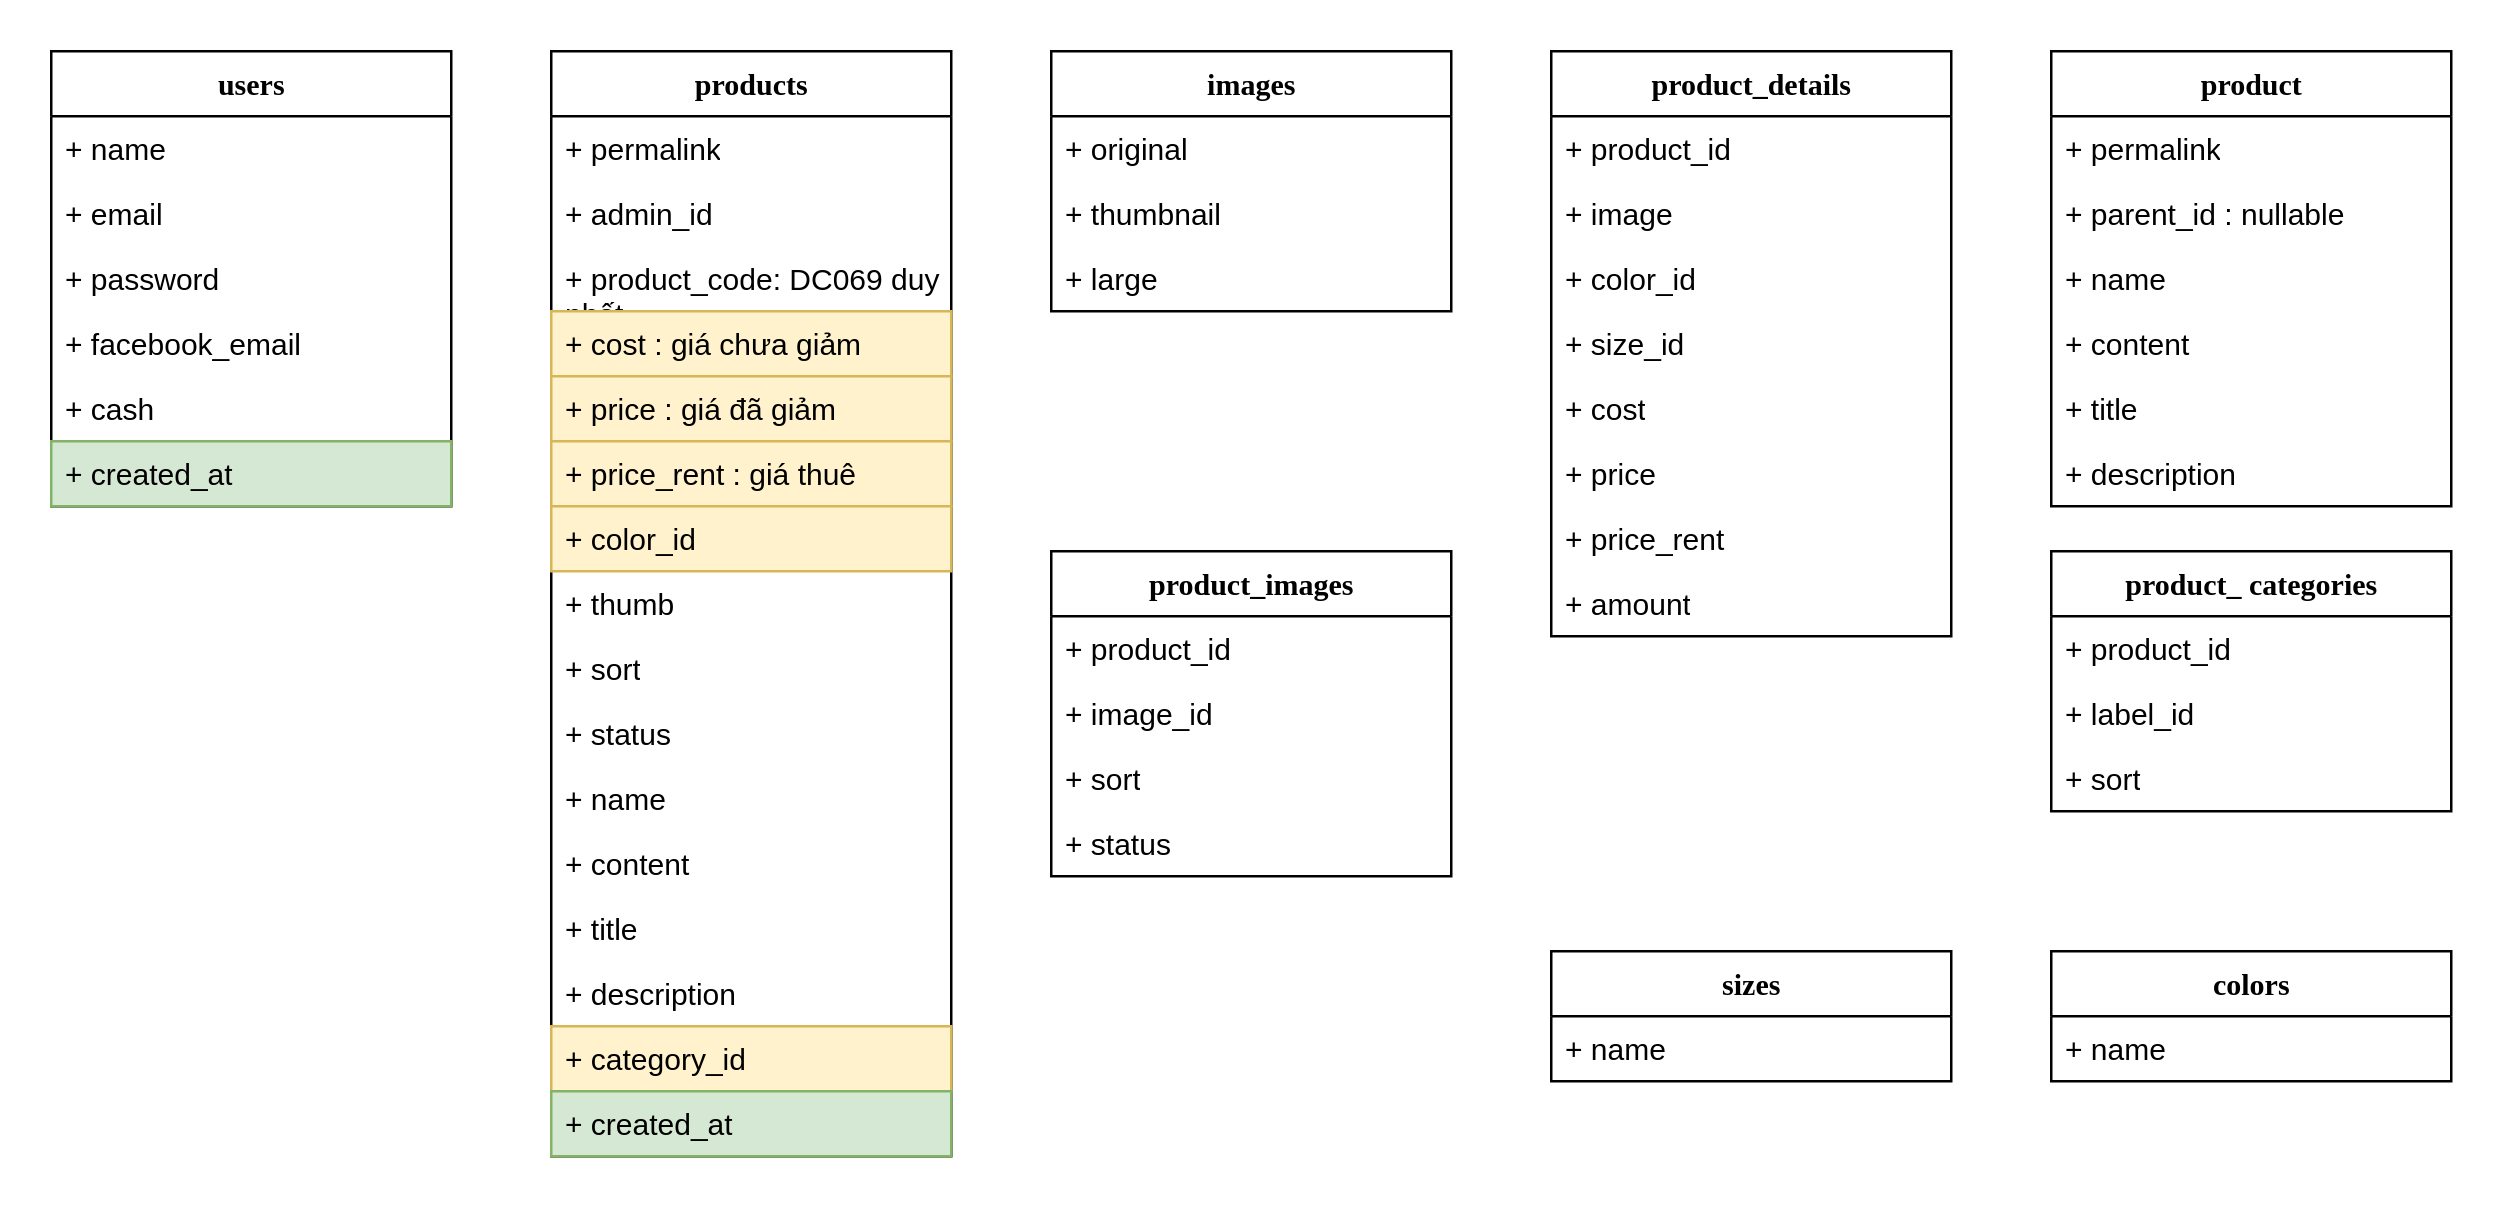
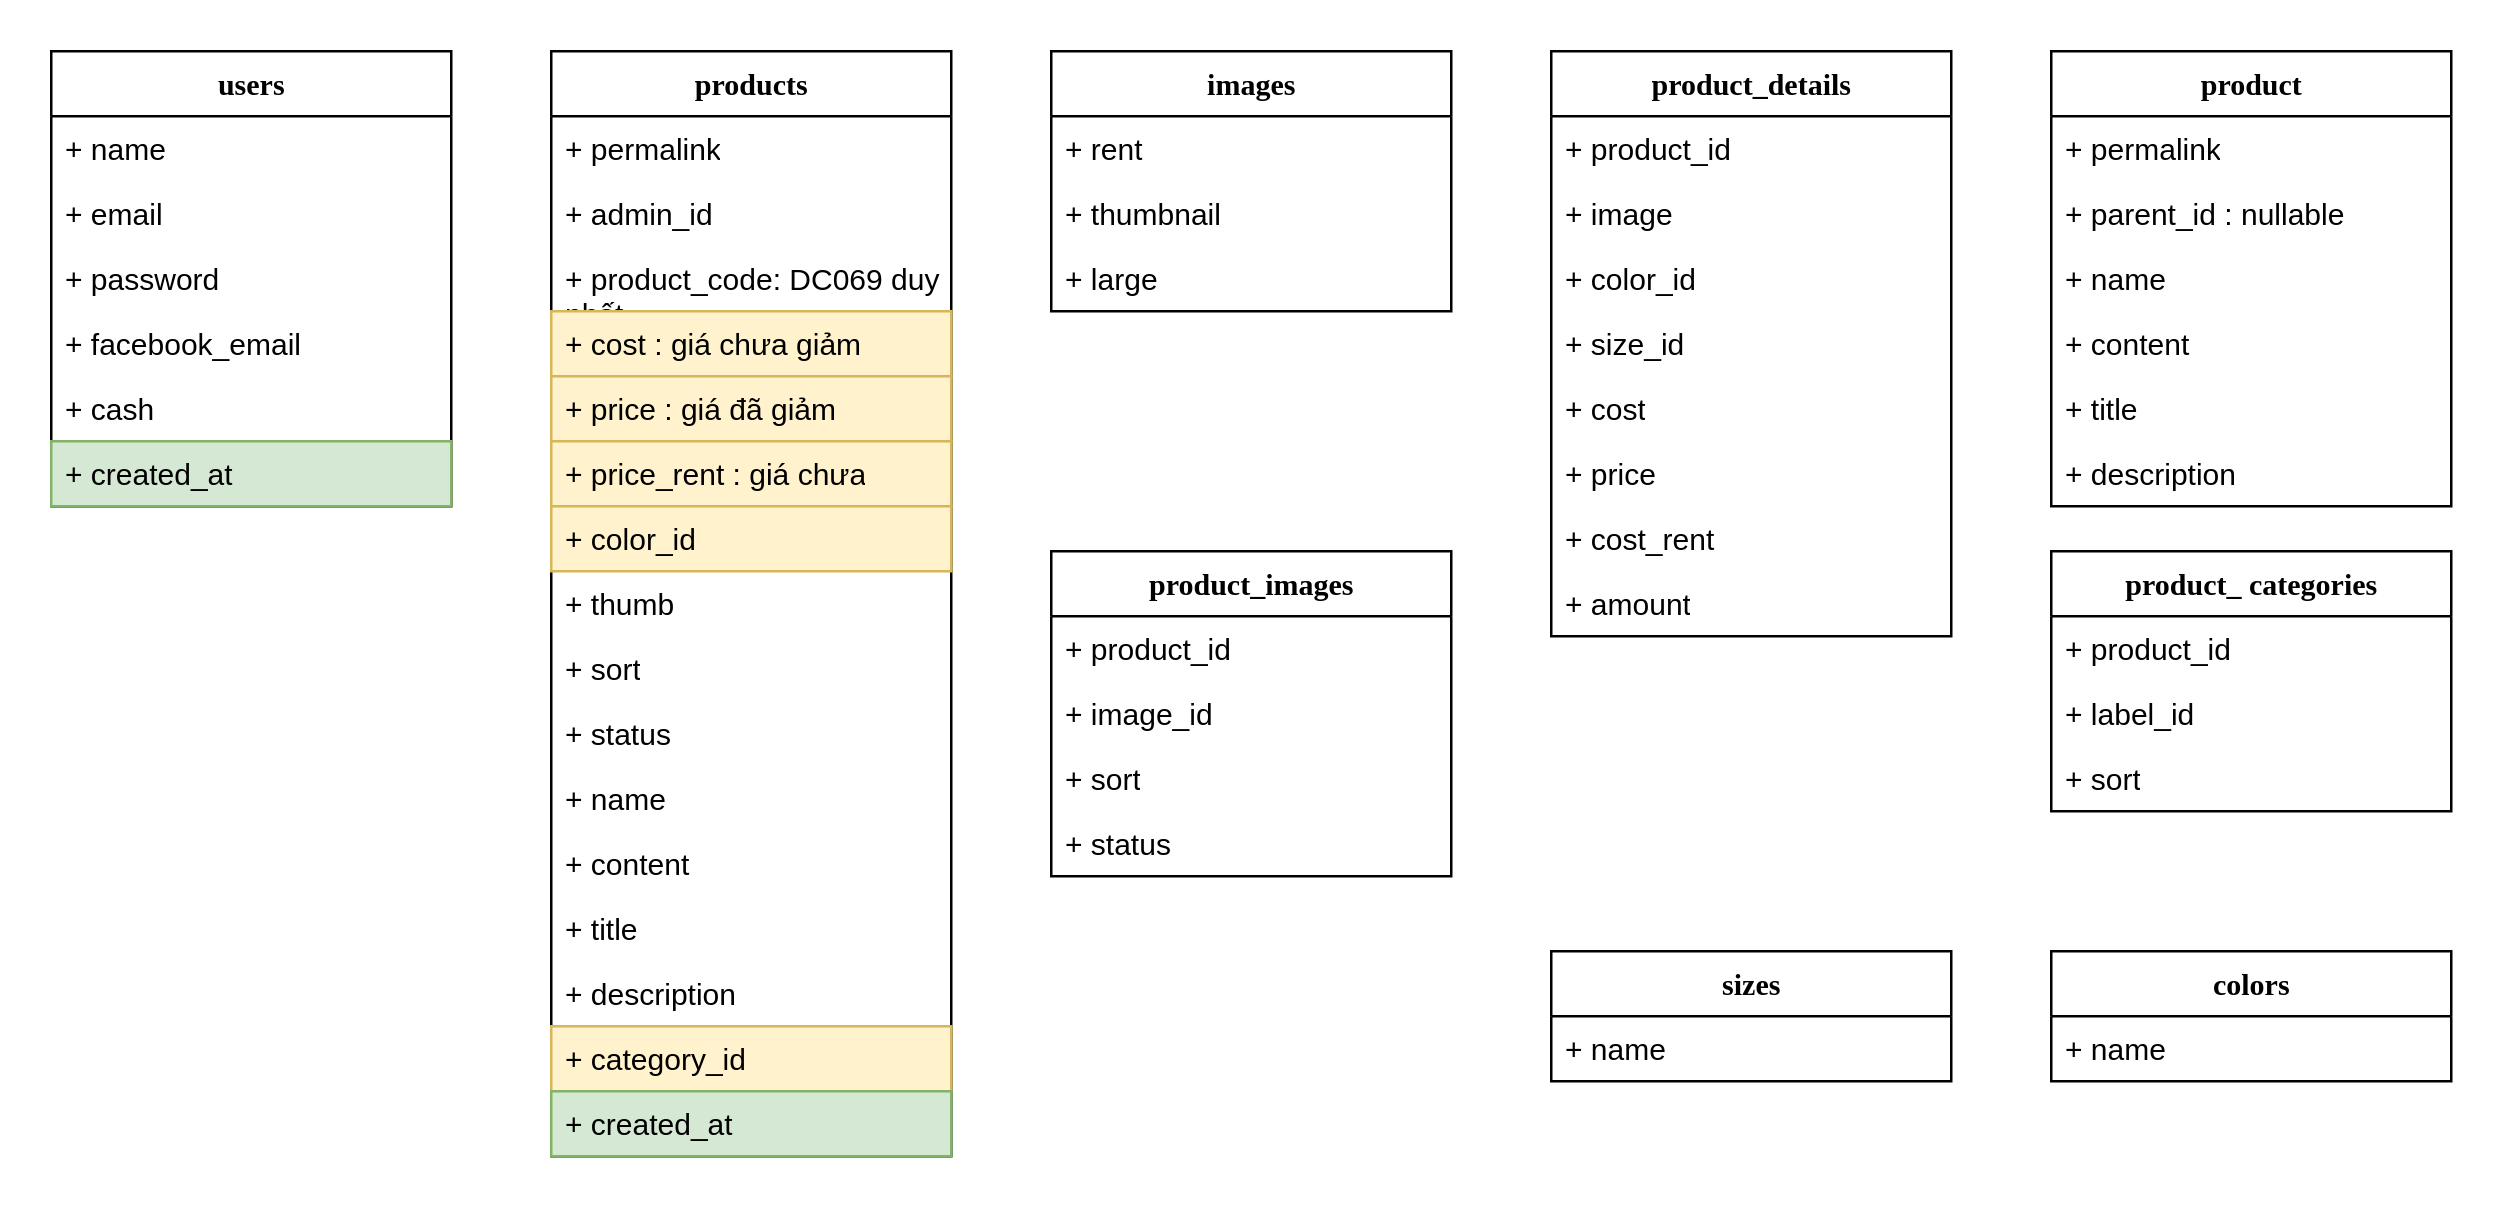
(1135, 152) -> (1113, 152)
(732, 477) -> (732, 477)
(1659, 542) -> (1655, 542)
